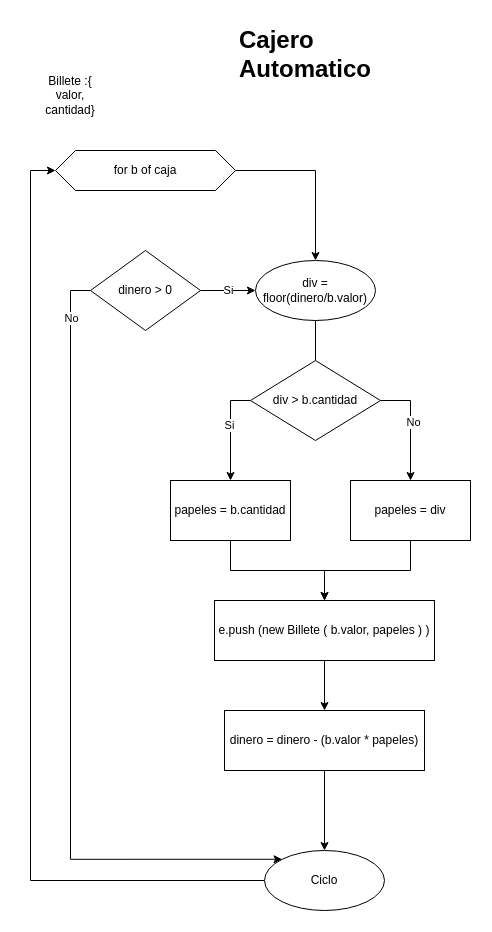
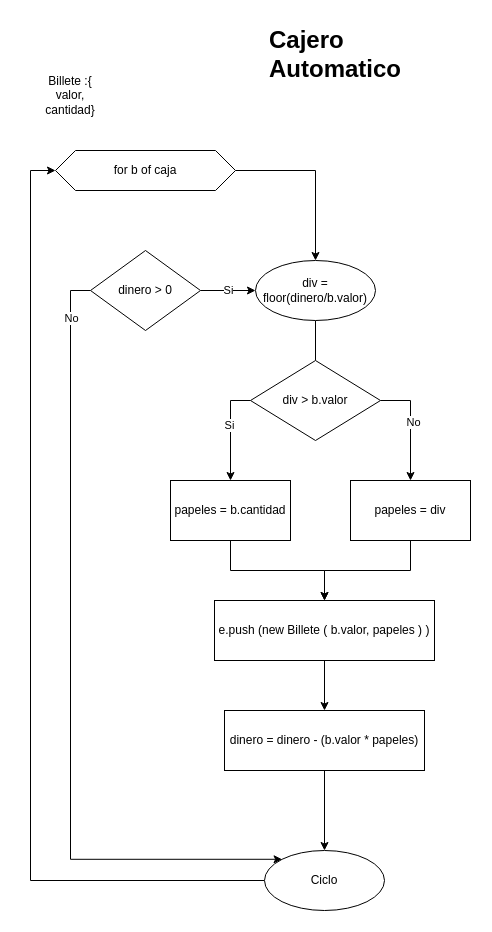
(330, 56) -> (360, 56)
(316, 401) -> (316, 401)
